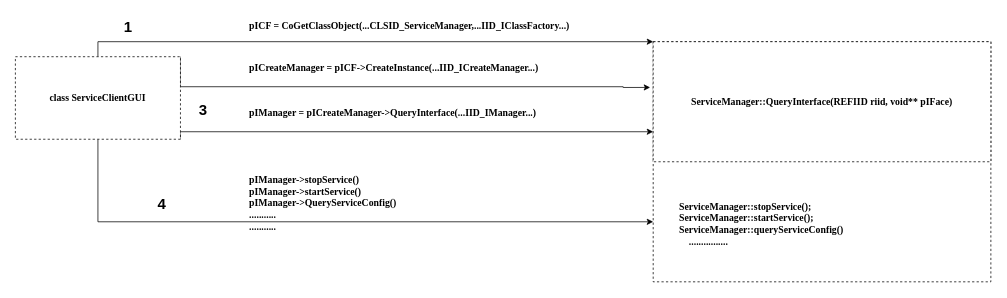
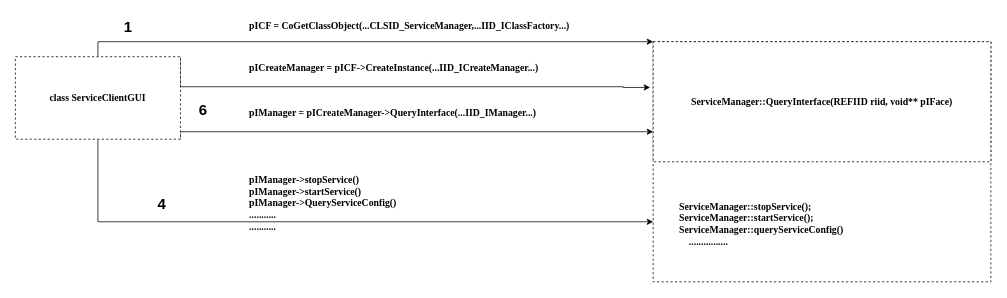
(203, 109) -> (203, 109)
